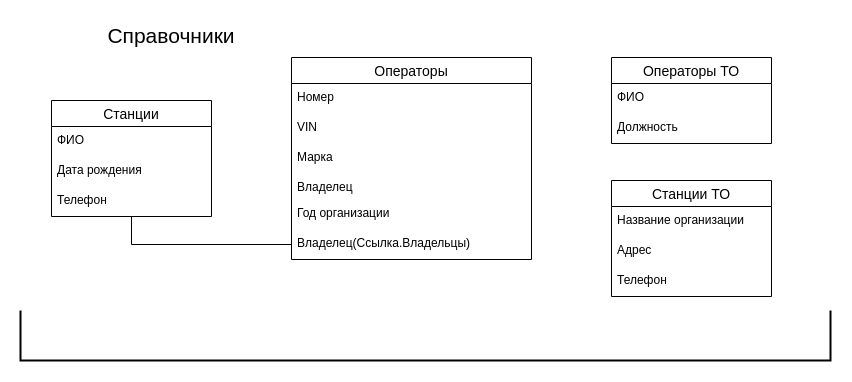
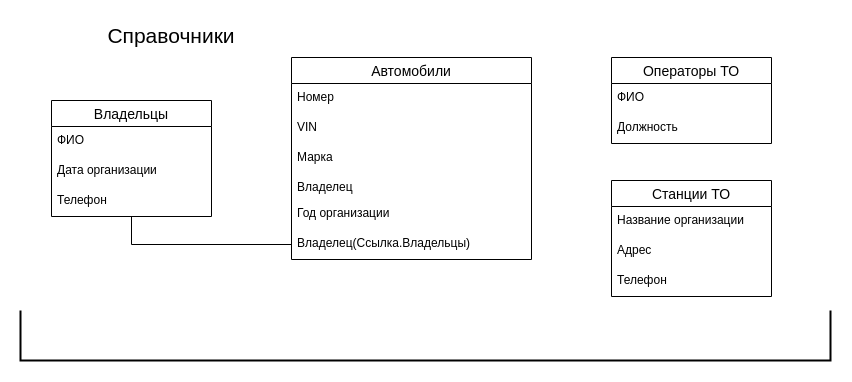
(411, 71) -> (411, 71)
(131, 114) -> (131, 114)
(100, 171) -> (110, 171)
